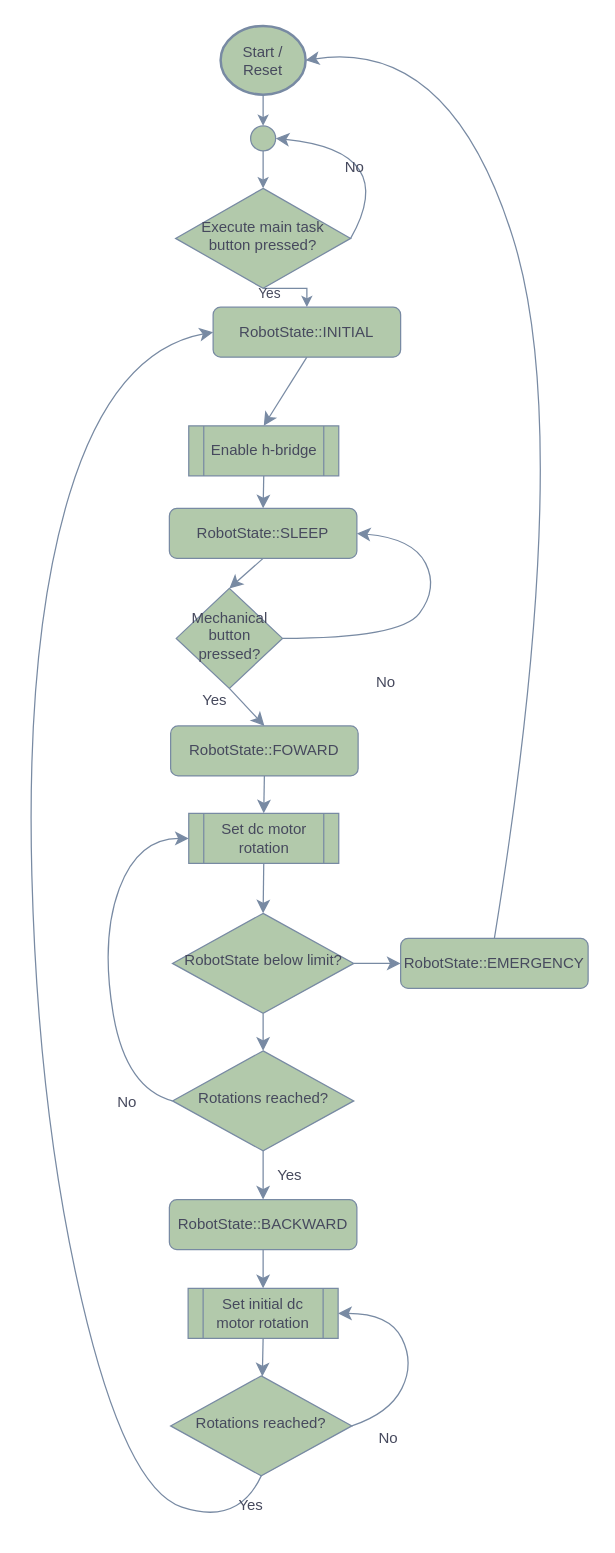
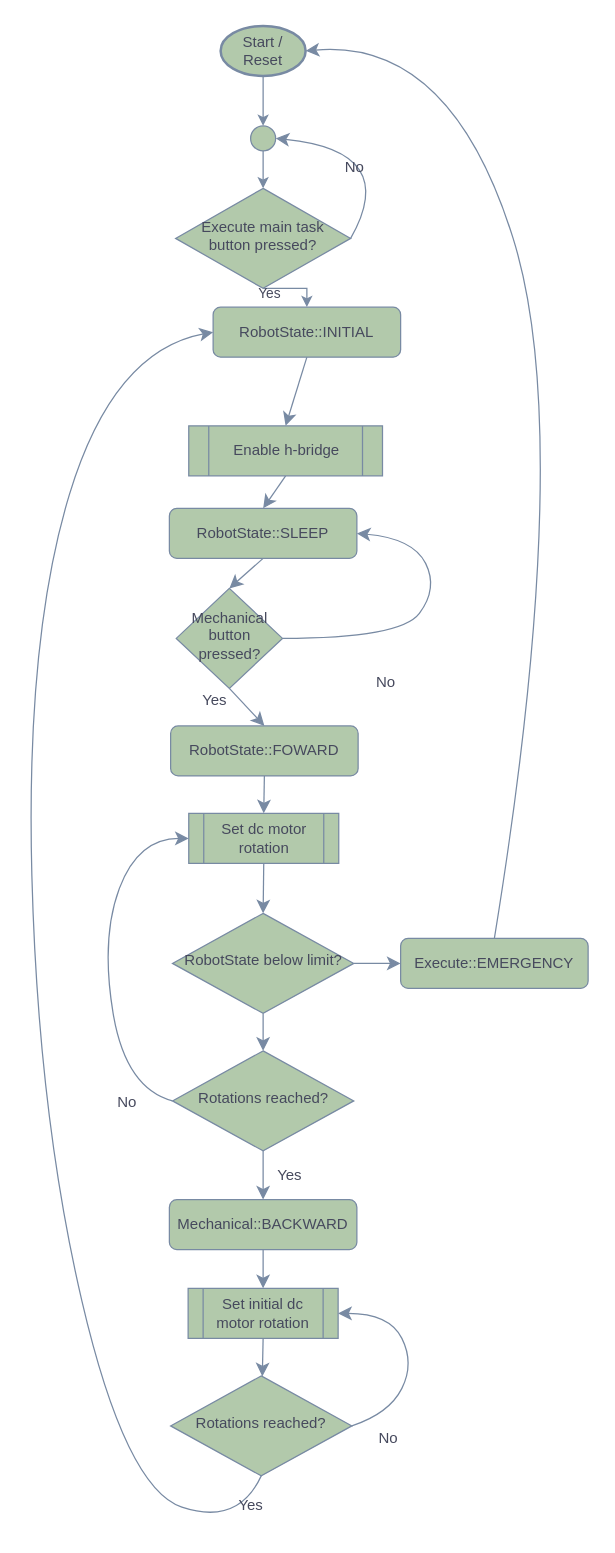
(263, 60) -> (263, 51)
(264, 451) -> (286, 451)
(494, 963) -> (494, 963)
(263, 1224) -> (263, 1224)
